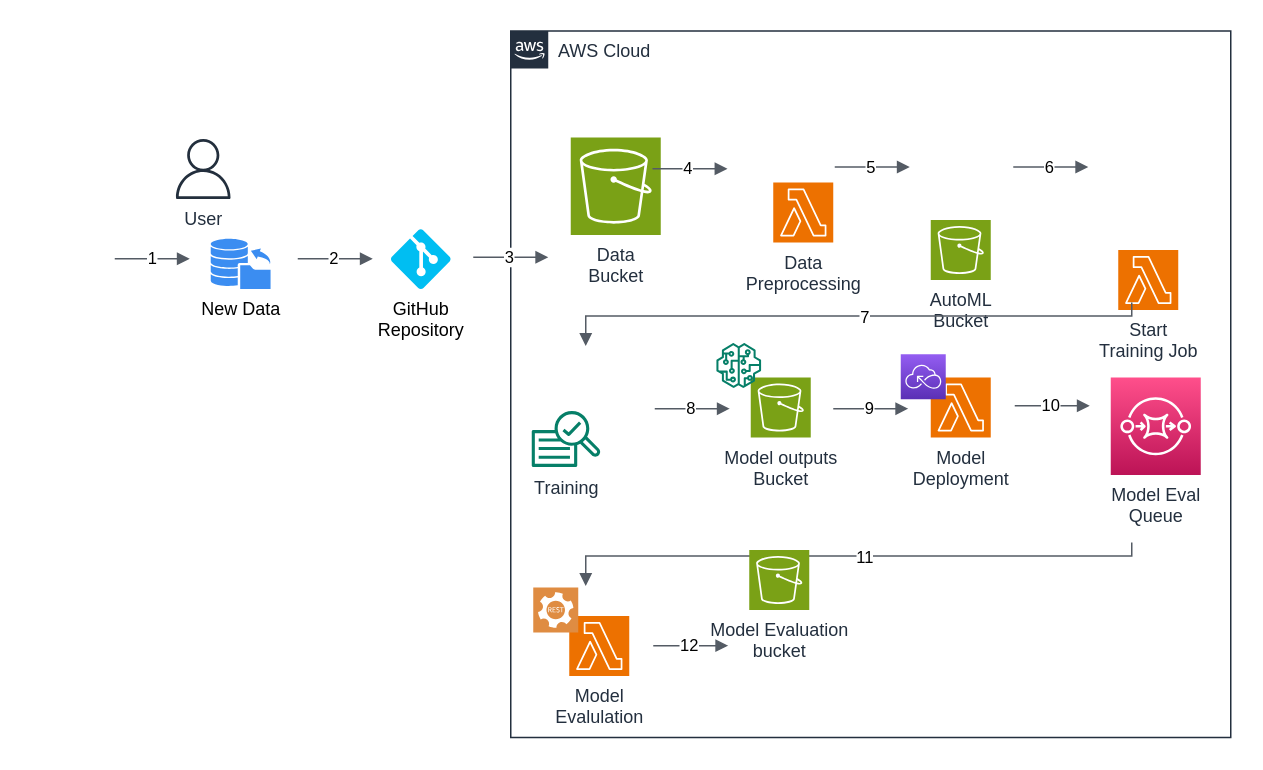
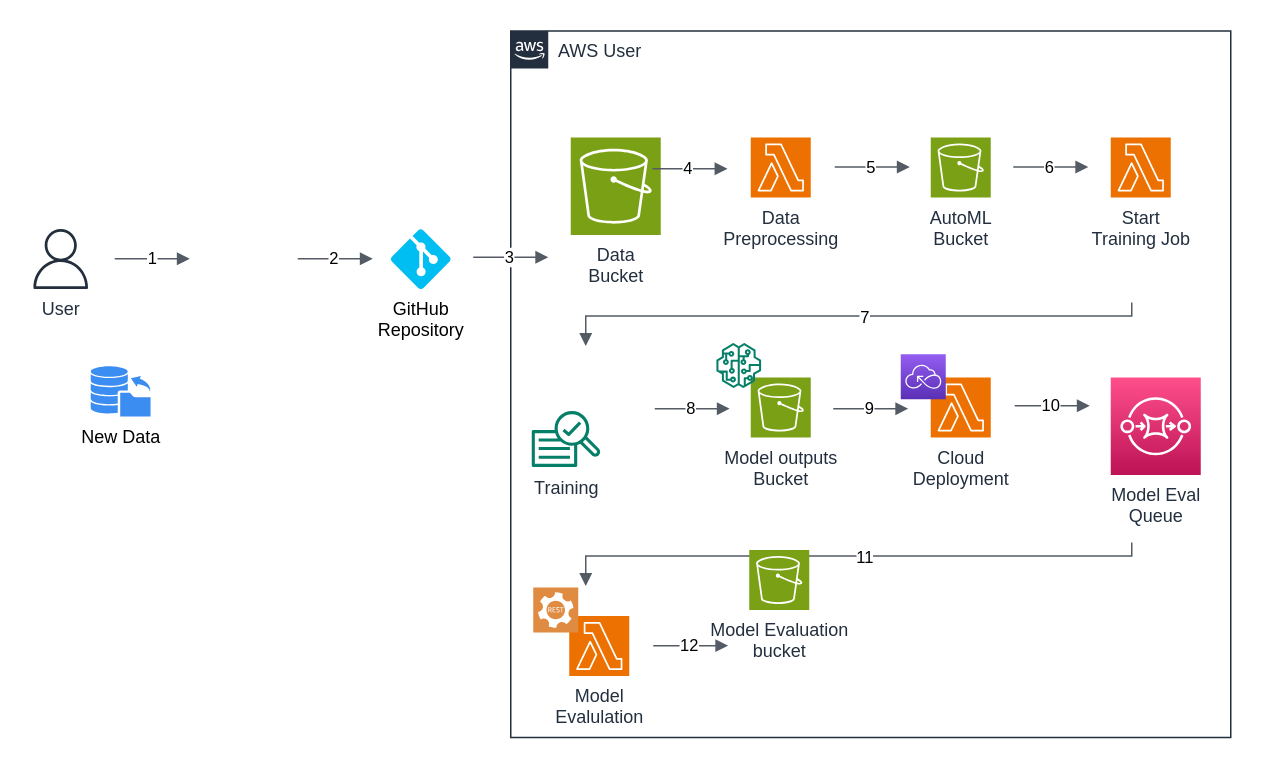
(599, 52) -> (597, 52)
(203, 169) -> (61, 259)
(803, 212) -> (781, 167)
(961, 250) -> (961, 167)
(241, 264) -> (121, 391)
(1148, 280) -> (1141, 167)
(962, 469) -> (962, 469)
